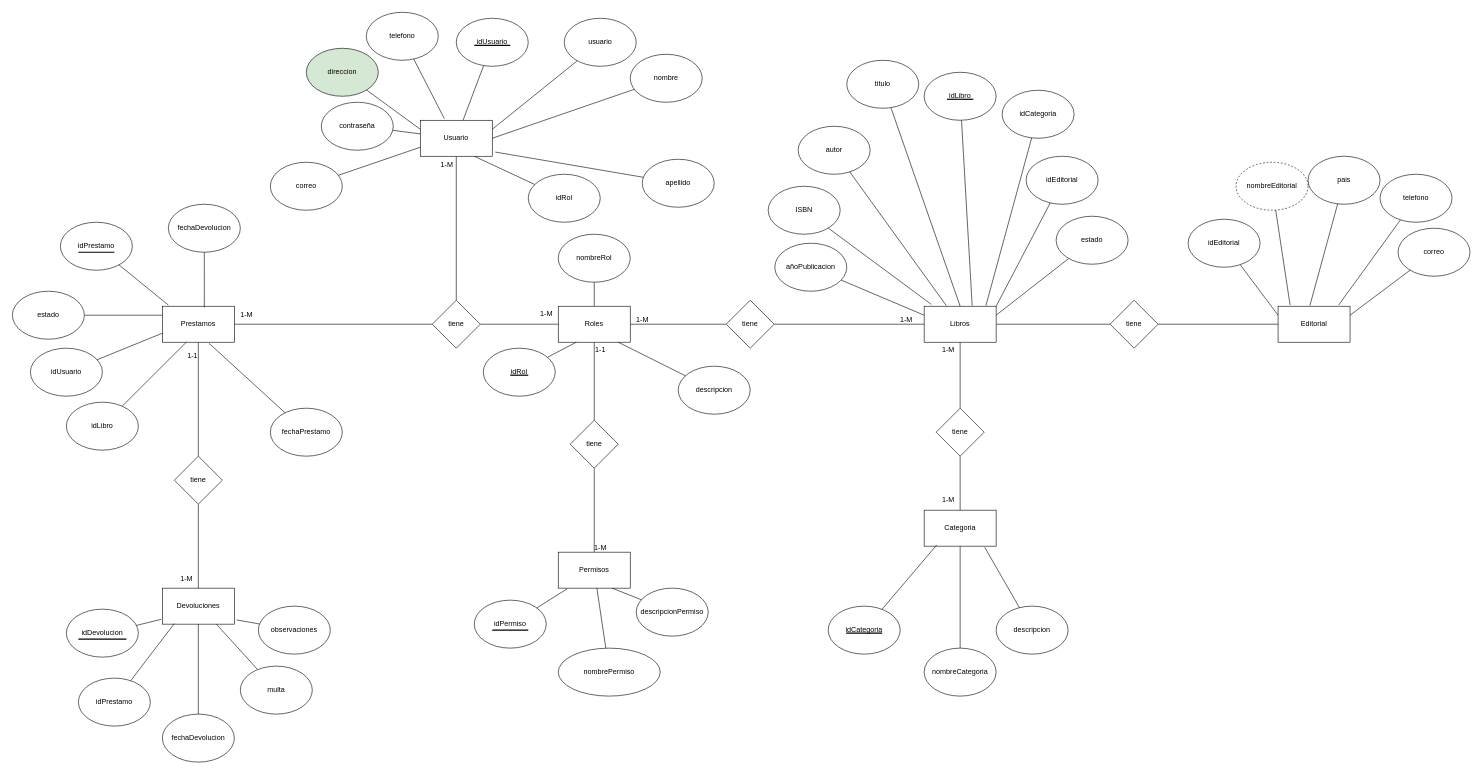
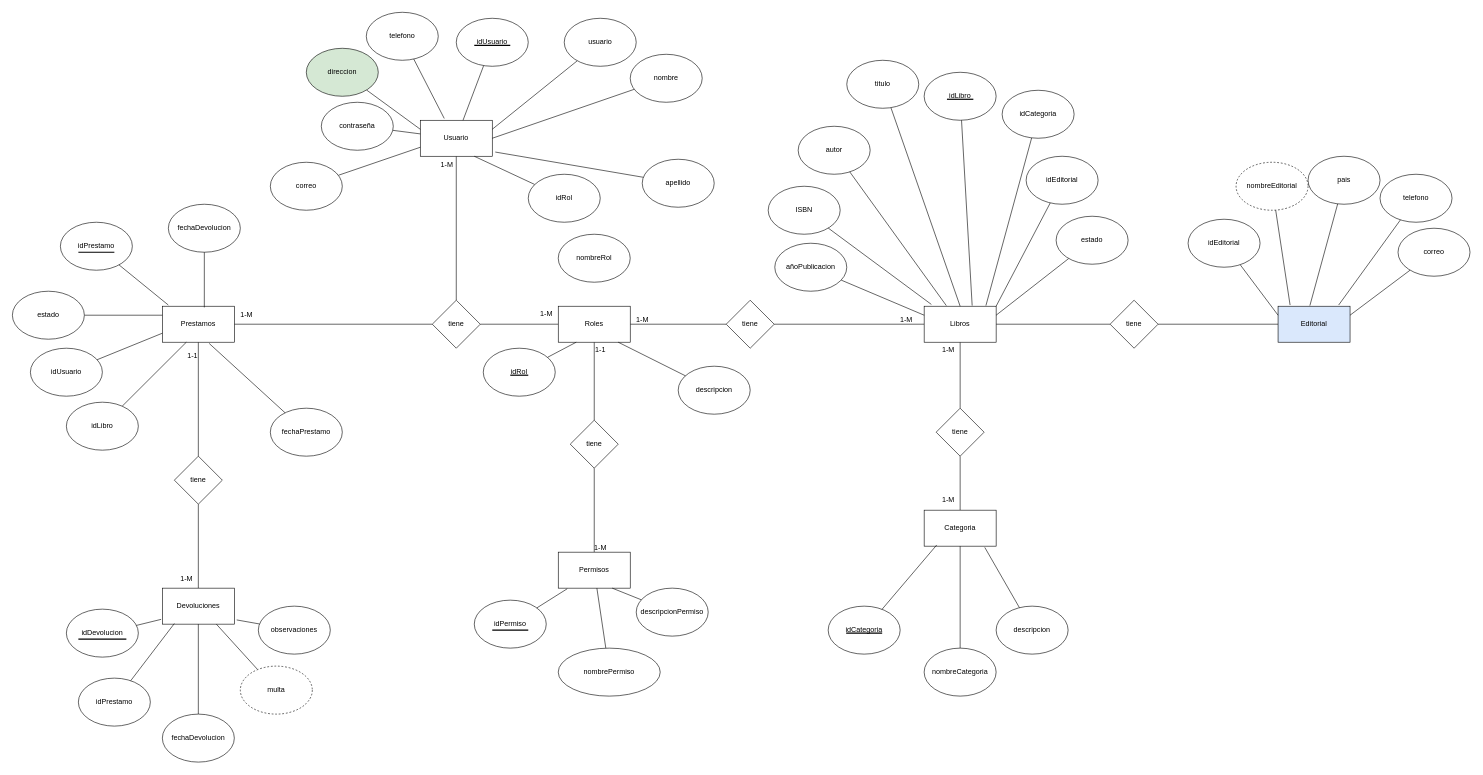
(594, 294) -> none
(1314, 324) -> (1314, 324)
(276, 690) -> (276, 690)
